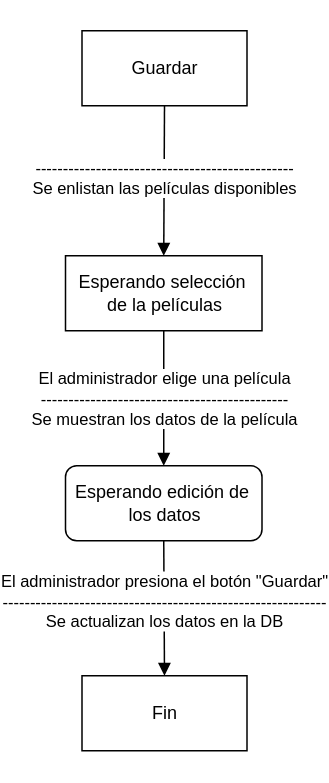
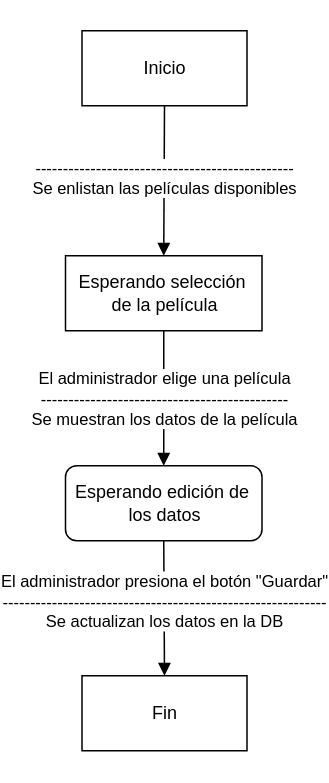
(165, 68) -> (165, 68)
(165, 293) -> (165, 293)
